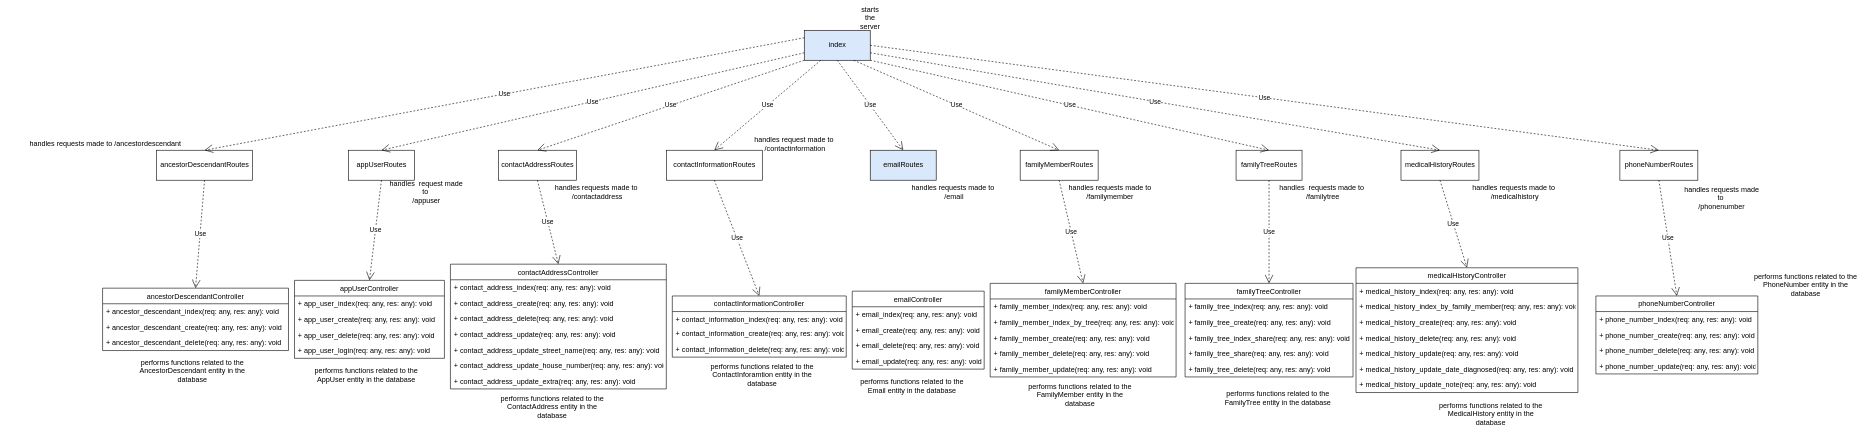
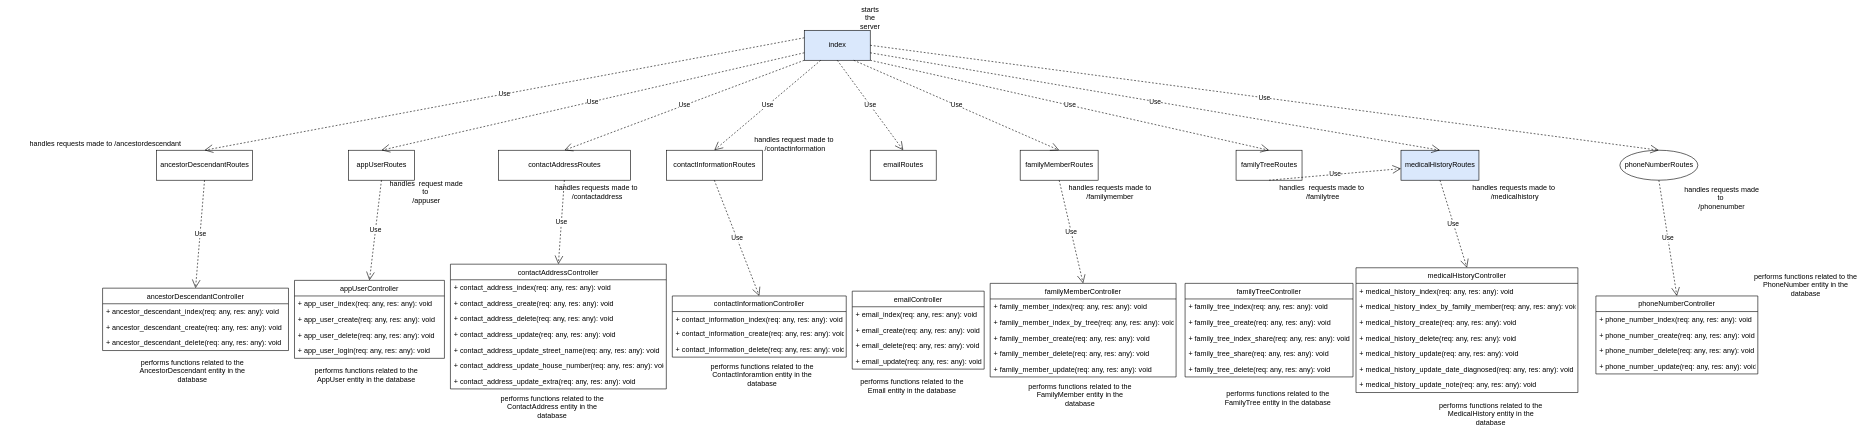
(537, 165) -> (564, 165)
(903, 165) -> (903, 165)
(1440, 165) -> (1440, 165)
(1659, 165) -> (1659, 165)
(954, 192) -> none
(1269, 231) -> (1335, 175)
